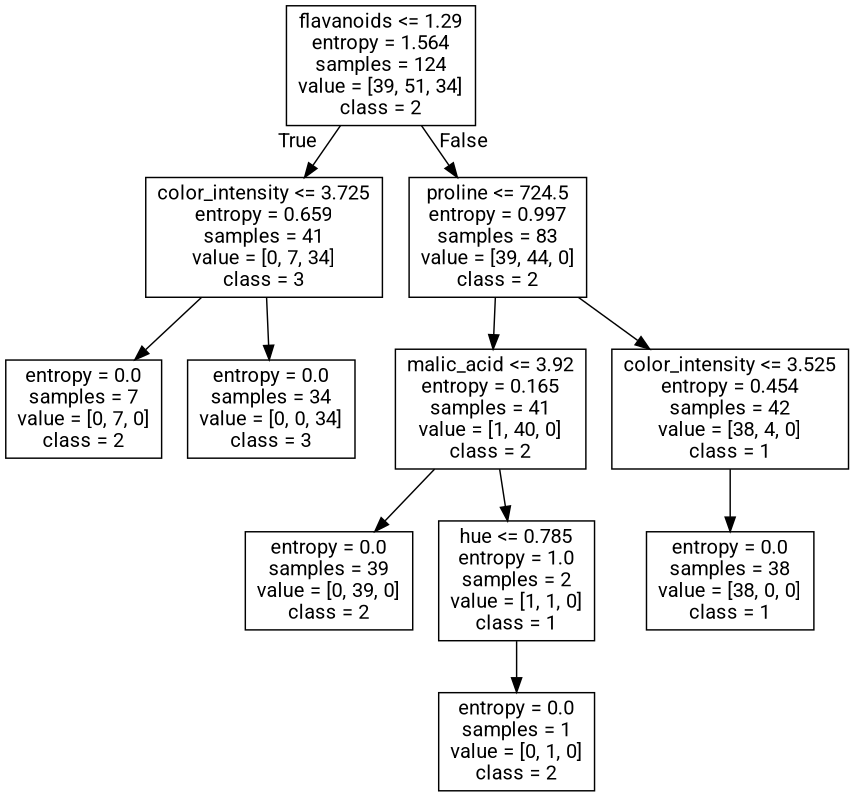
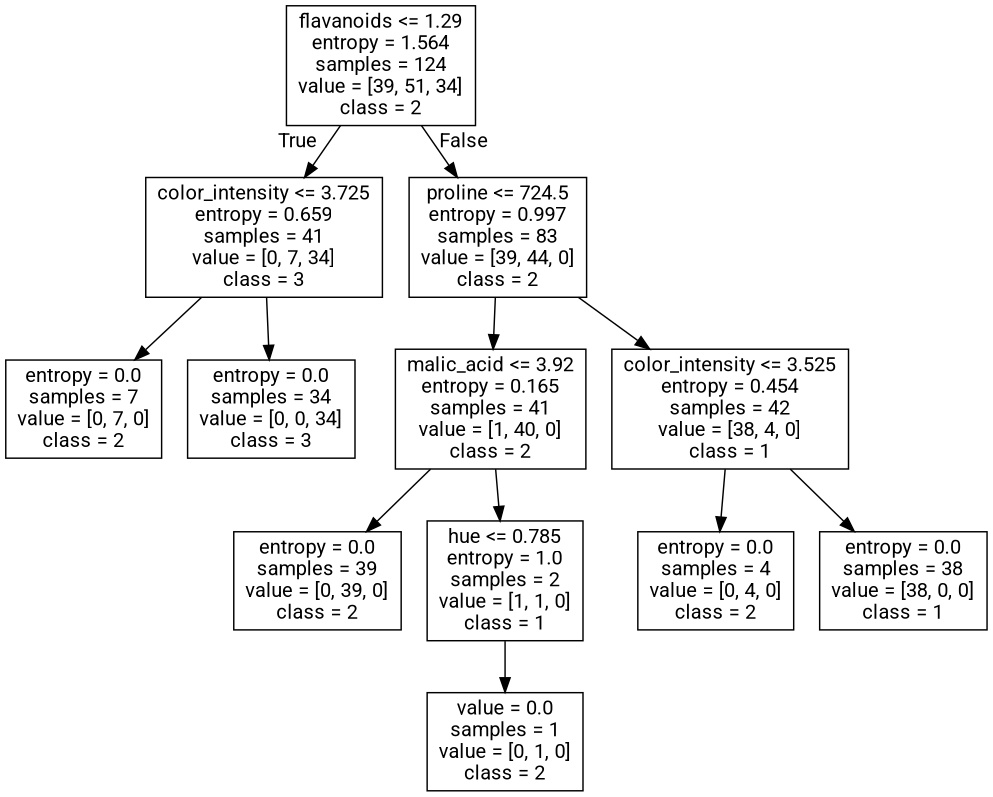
none -> (716, 581)
(517, 742) -> (505, 742)
